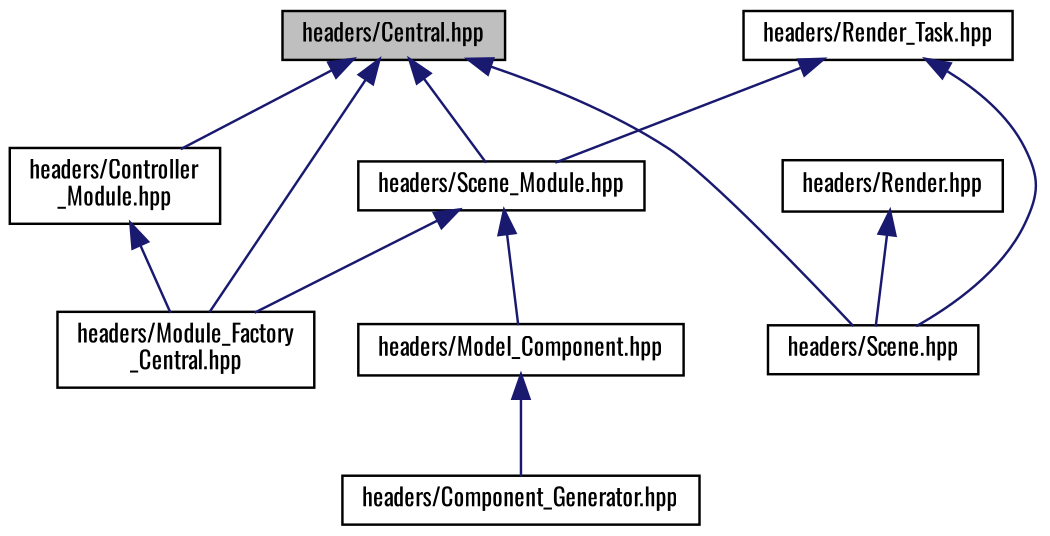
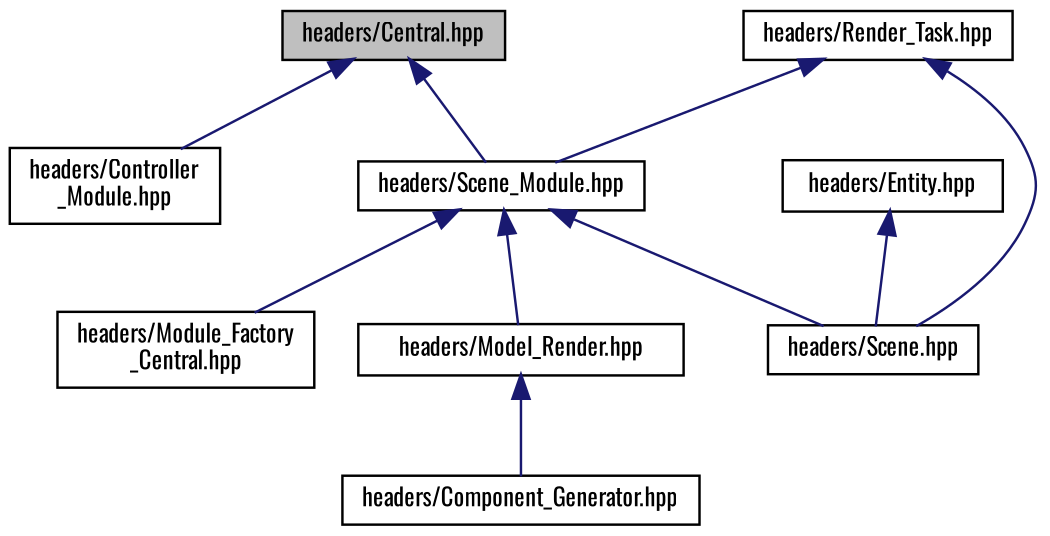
(692, 167) -> (699, 273)
(893, 186) -> (893, 186)
(288, 196) -> none
(156, 279) -> none
(521, 350) -> (521, 350)
